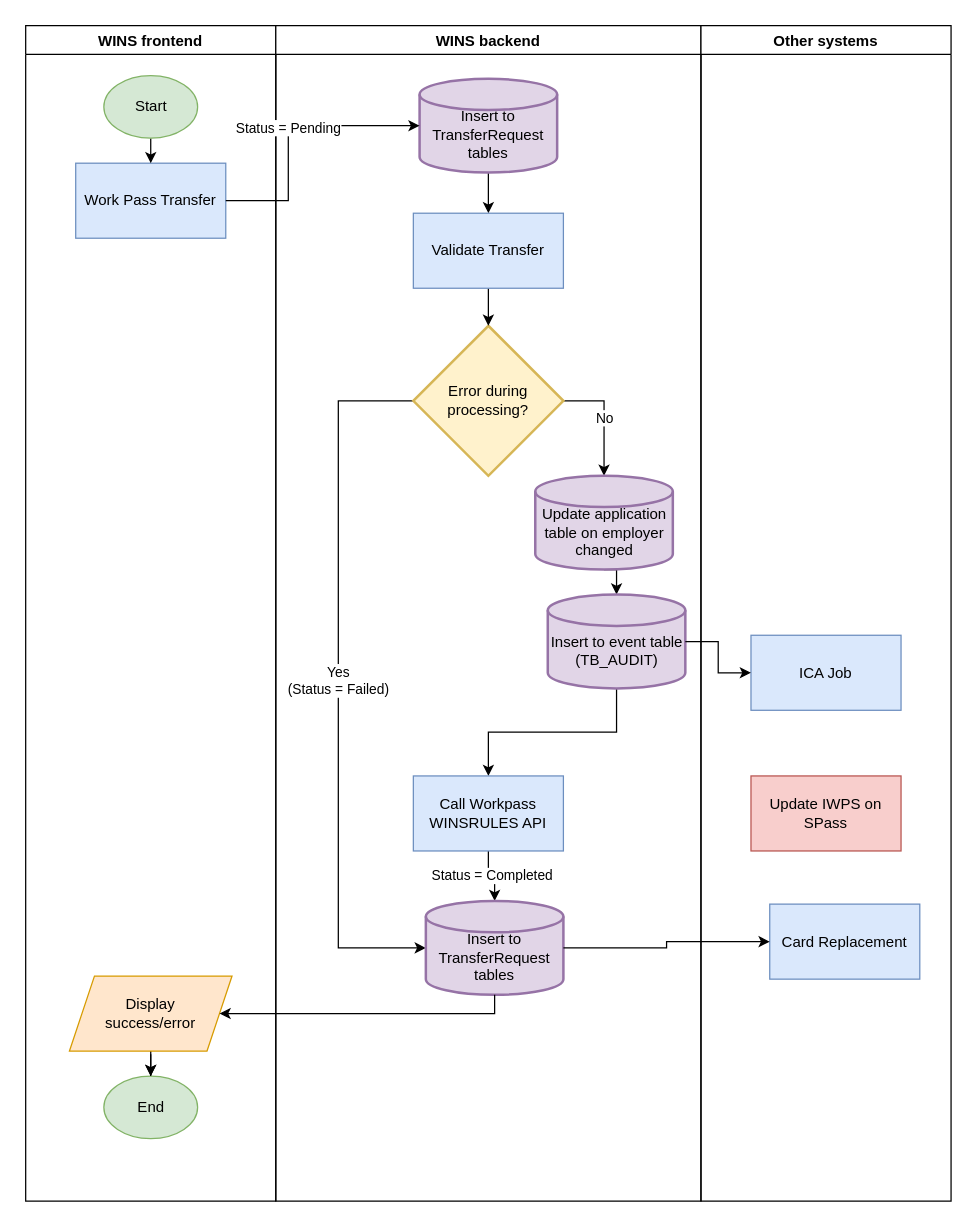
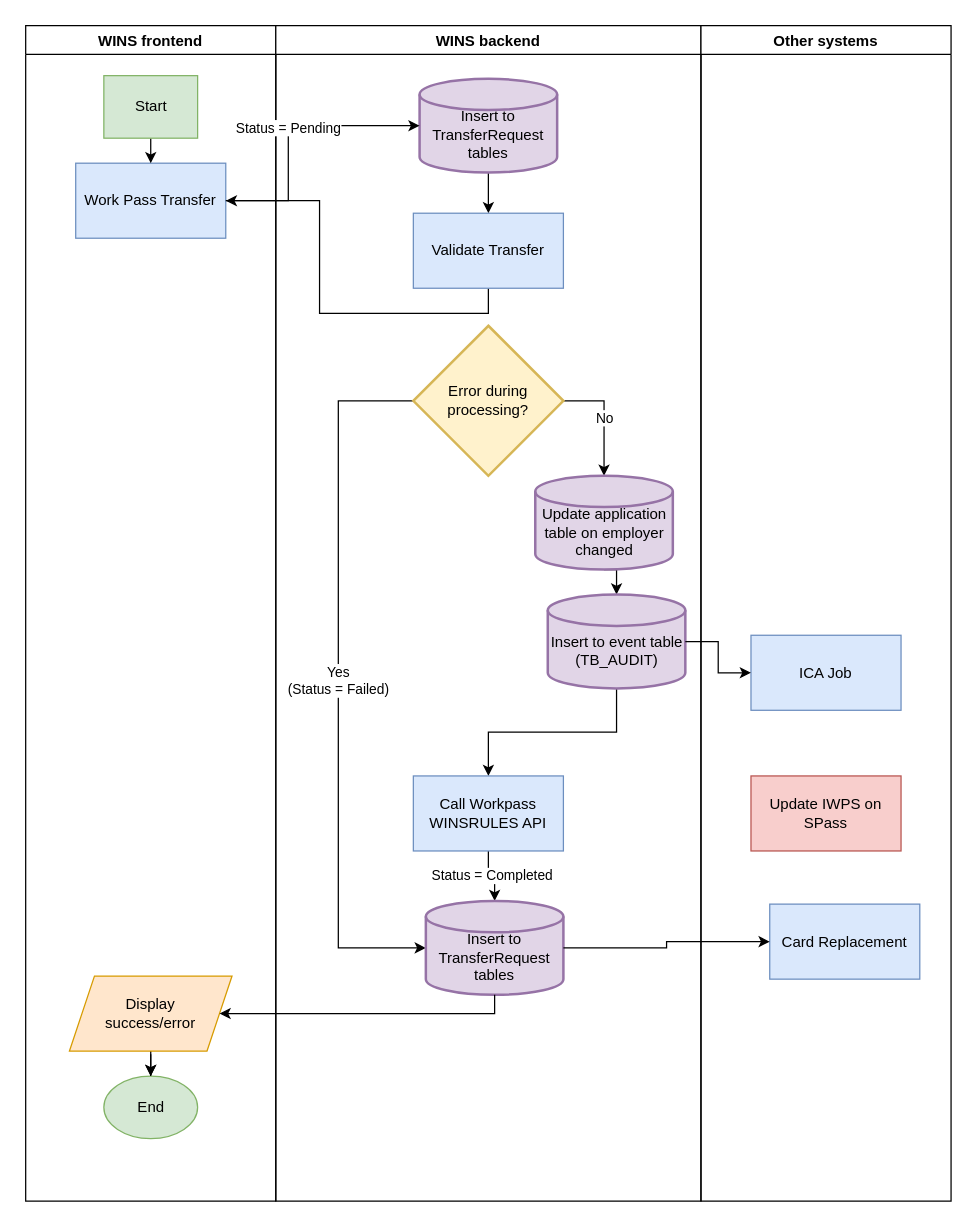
(151, 107) -> (151, 107)
(488, 314) -> (333, 313)
